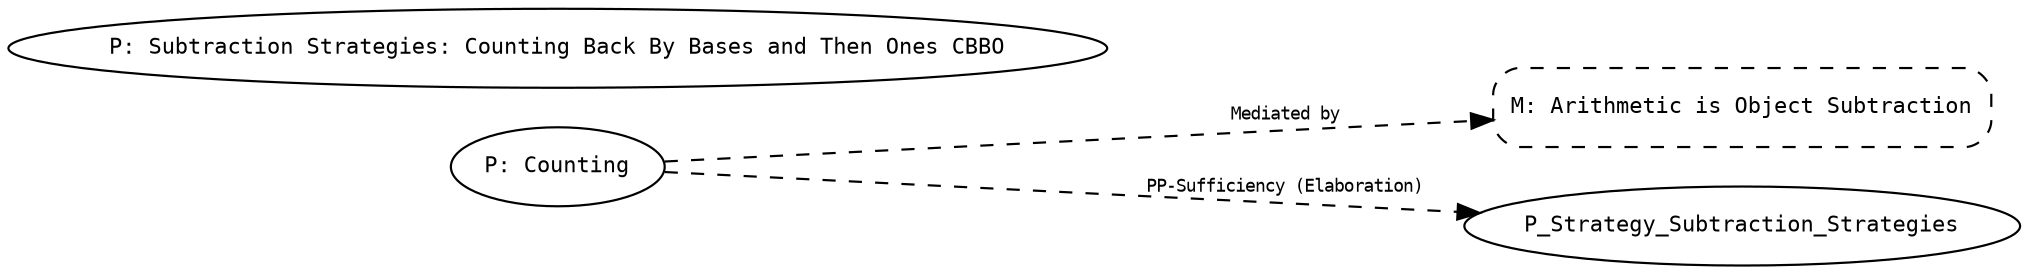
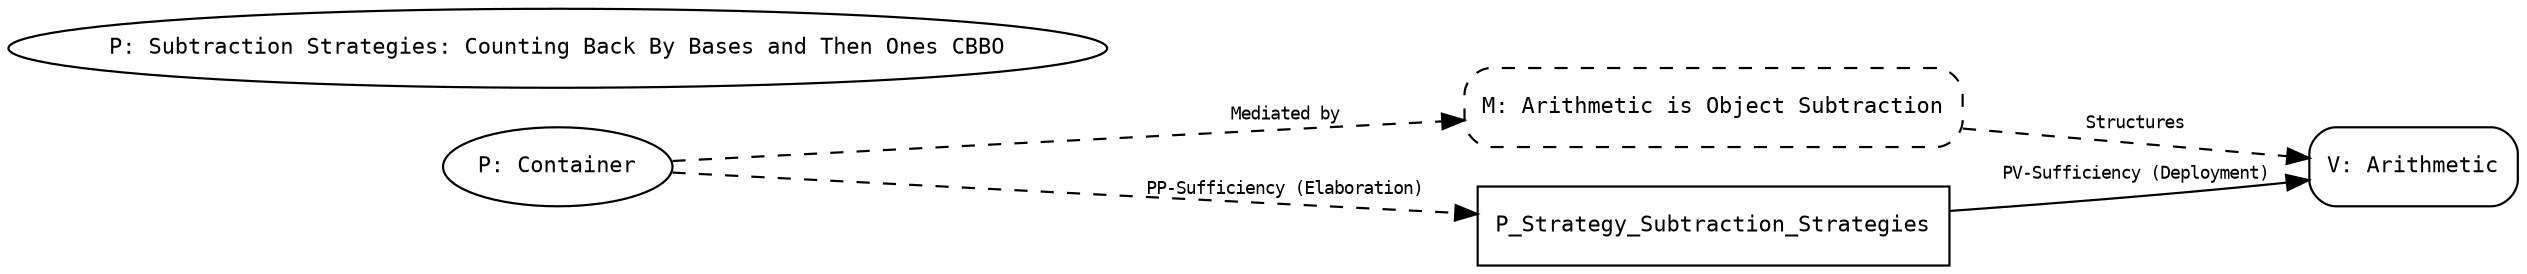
(558, 167) -> (558, 167)
none -> (2414, 167)
(1742, 226) -> (1714, 226)
